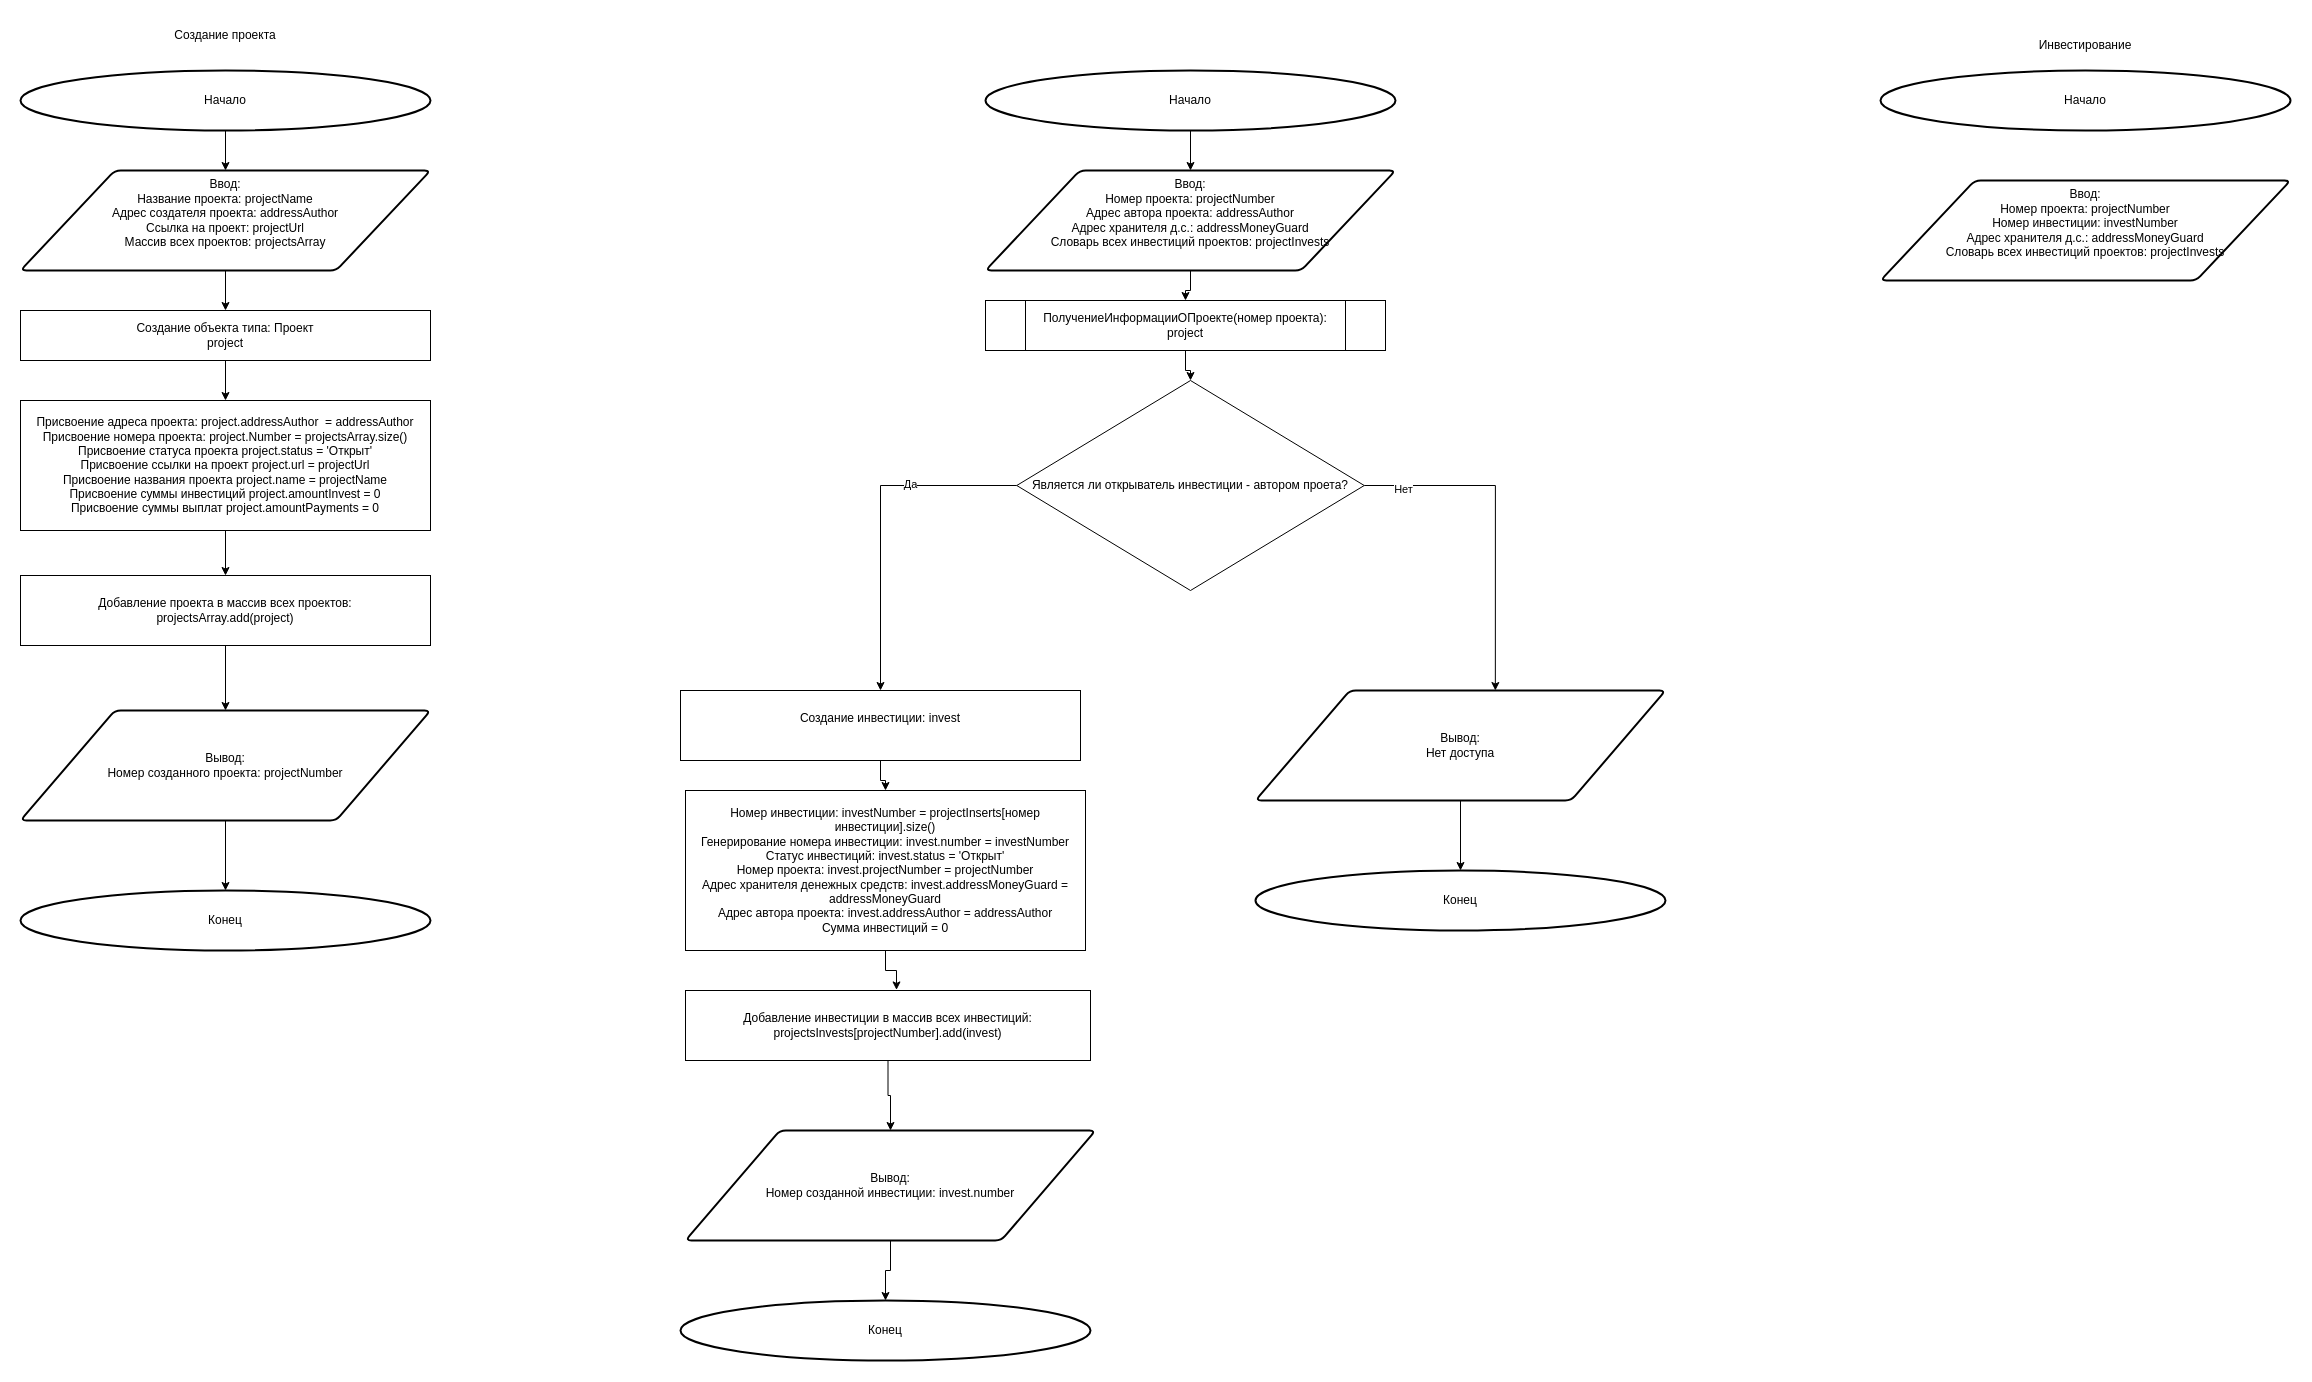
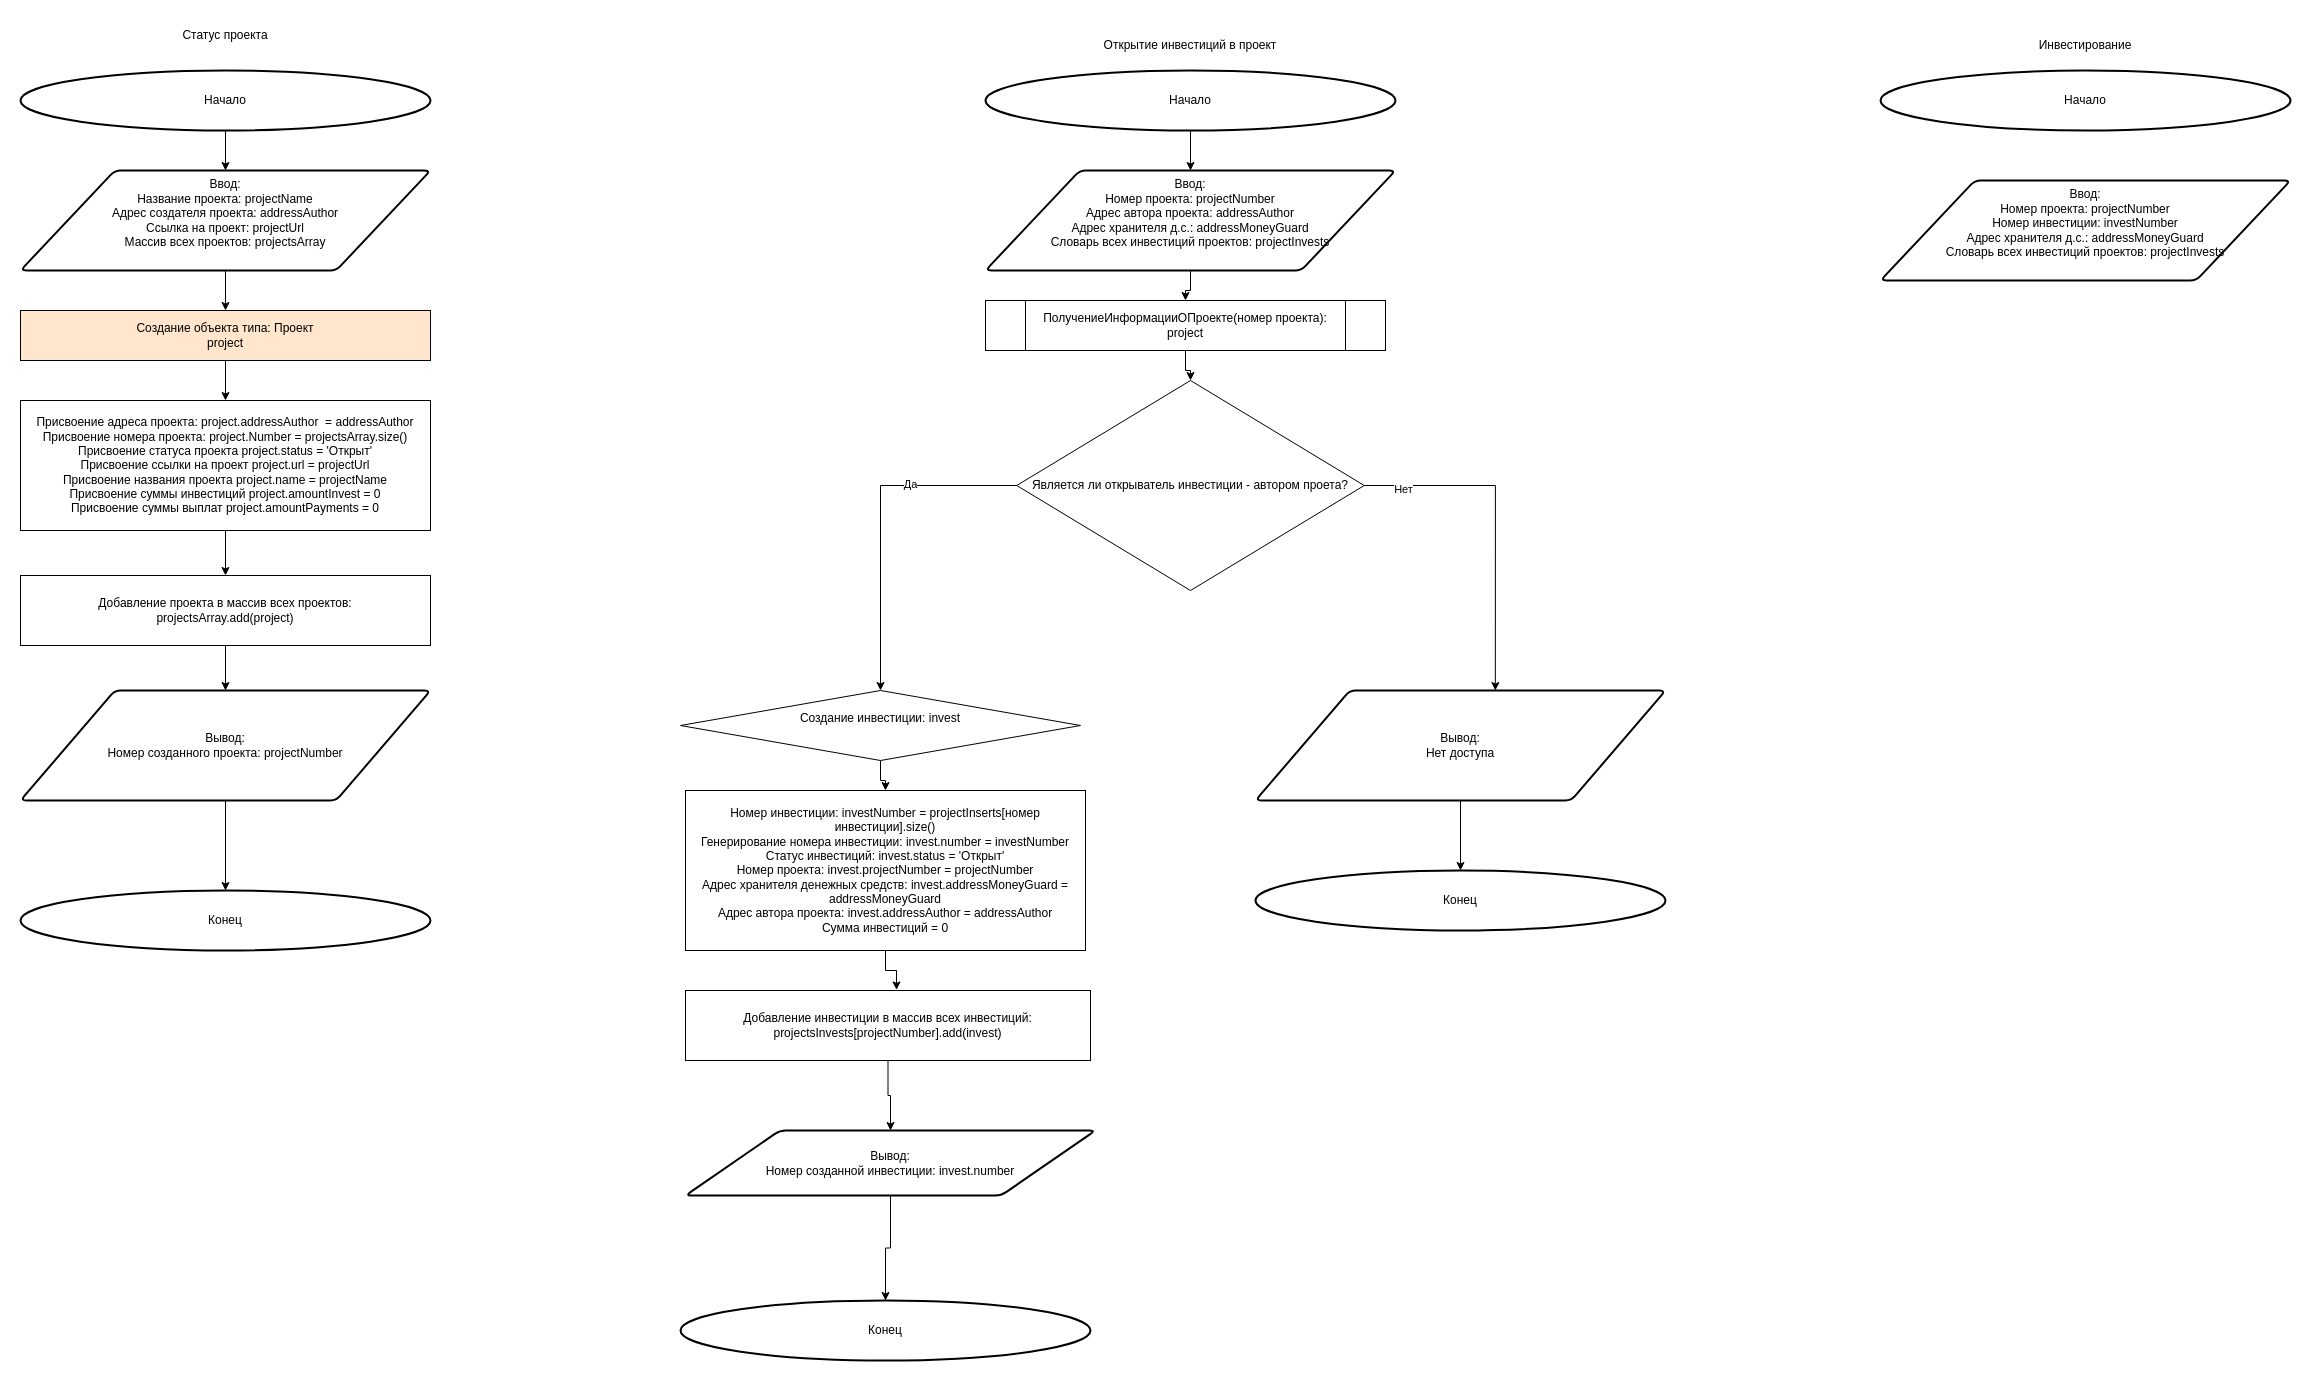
(226, 36) -> (226, 36)
none -> (1191, 46)
(226, 336) -> (226, 336)
(881, 726) -> (881, 726)
(226, 766) -> (226, 746)
(891, 1186) -> (891, 1163)
